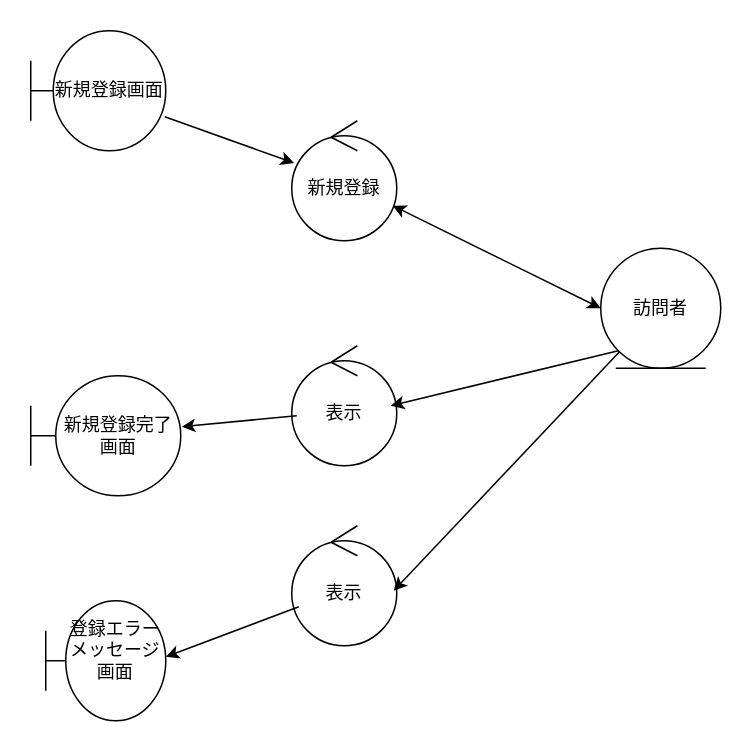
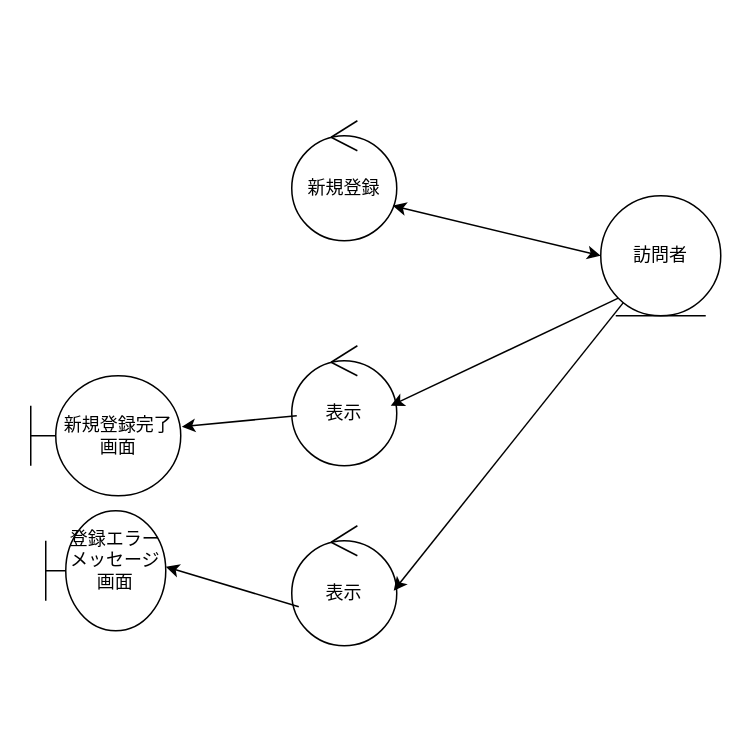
(98, 91) -> none
(224, 138) -> none
(661, 308) -> (661, 256)
(106, 661) -> (106, 571)
